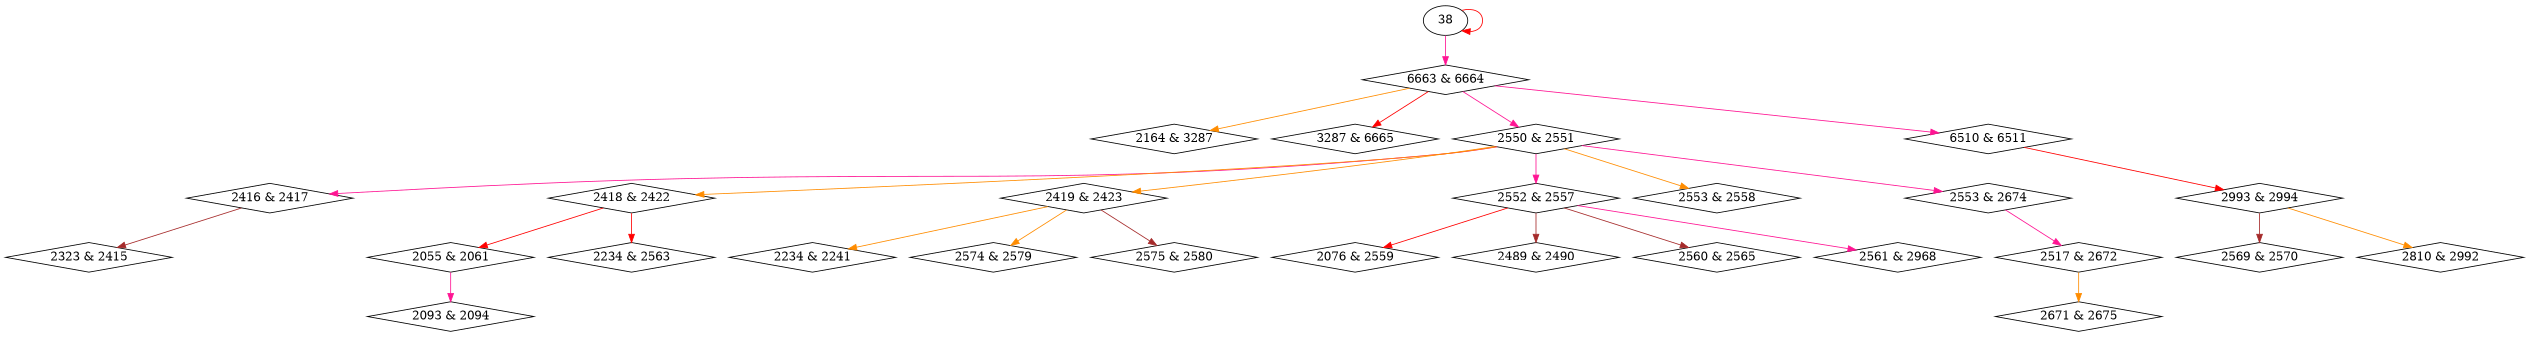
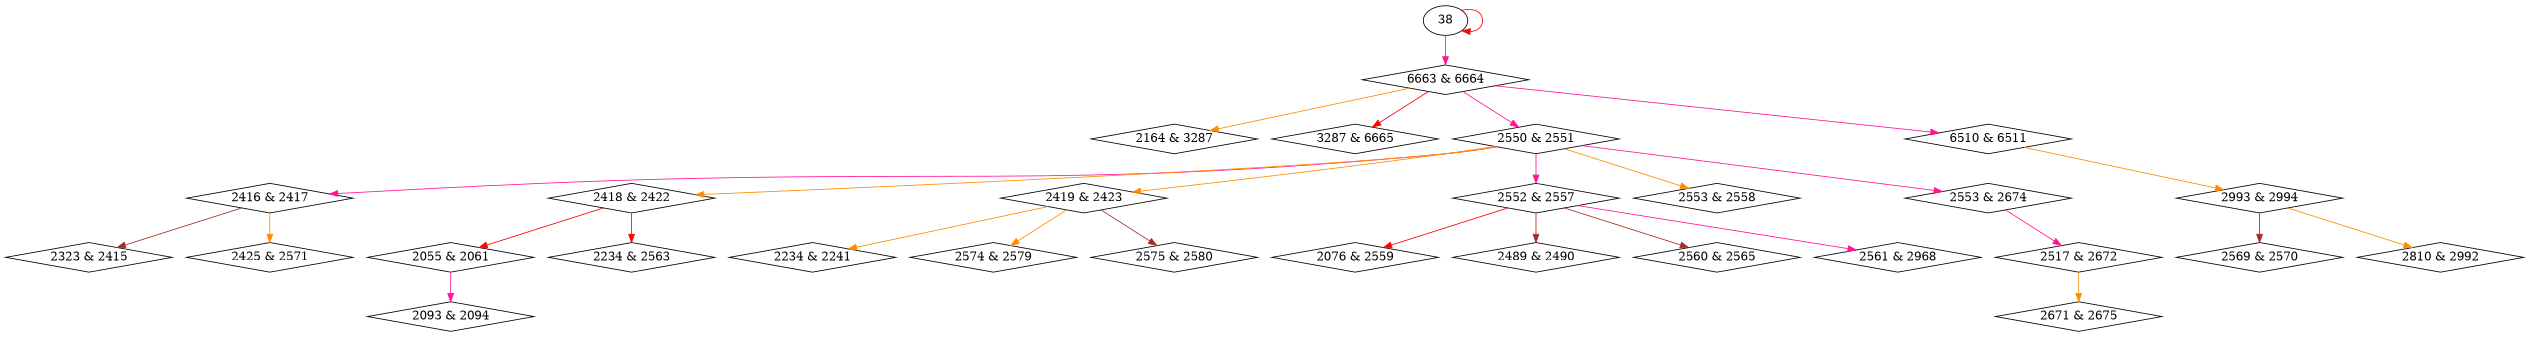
(2120, 168) -> (2120, 168)
none -> (270, 257)
